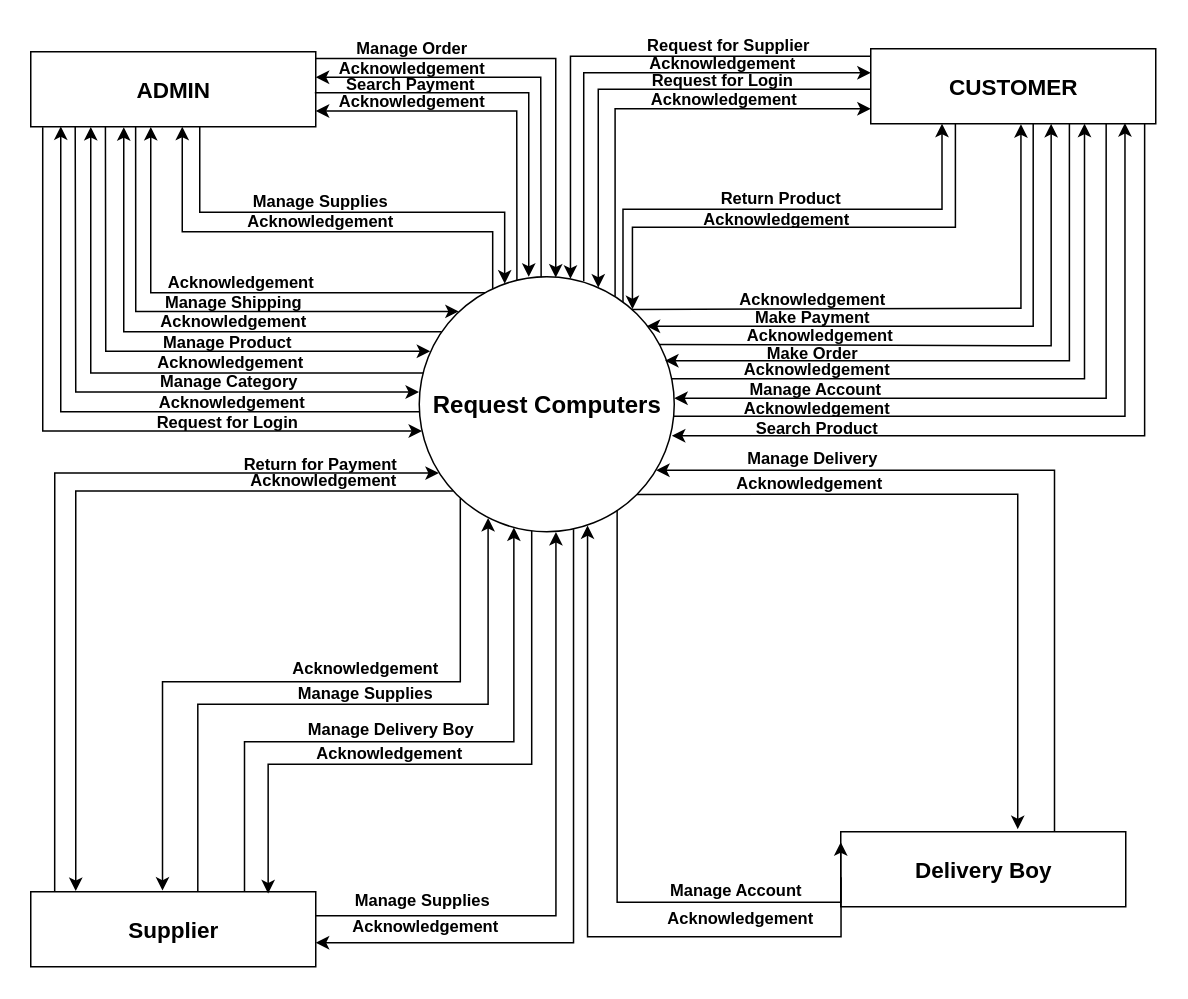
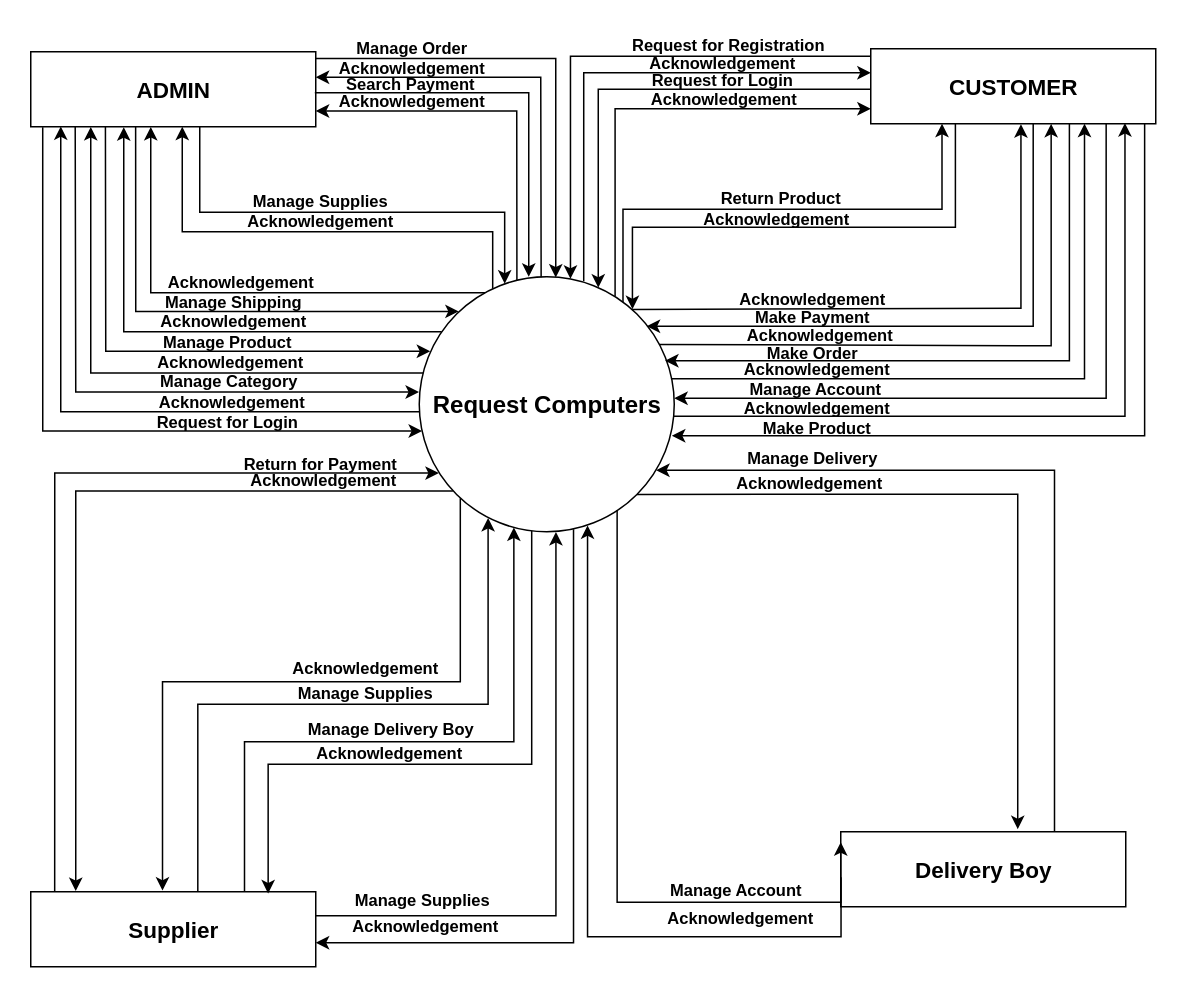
(729, 46) -> (729, 46)
(818, 428) -> (818, 428)
